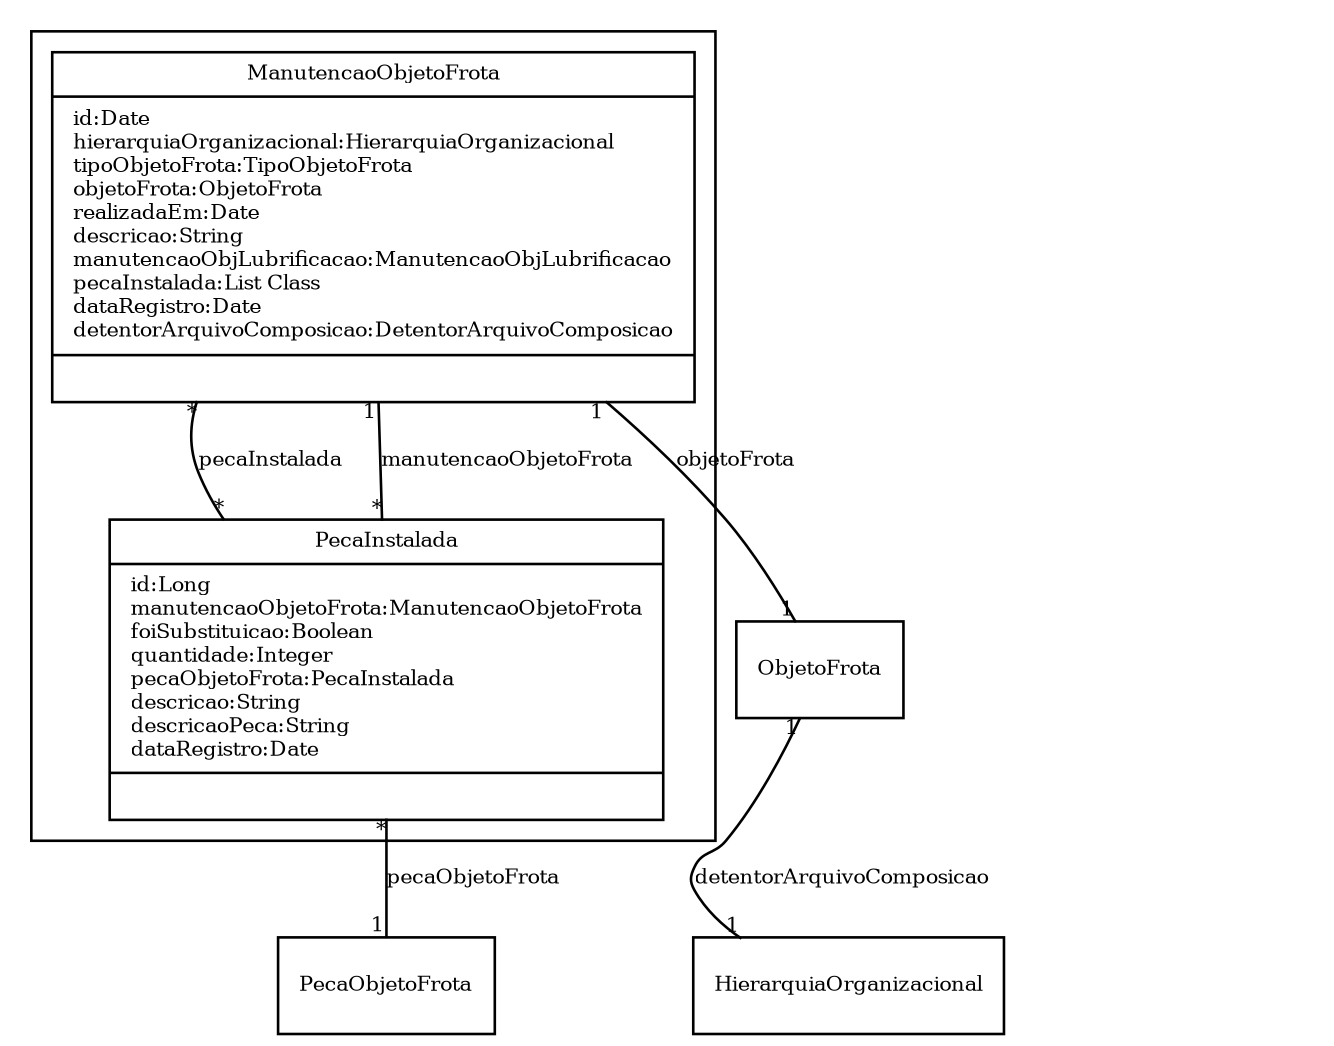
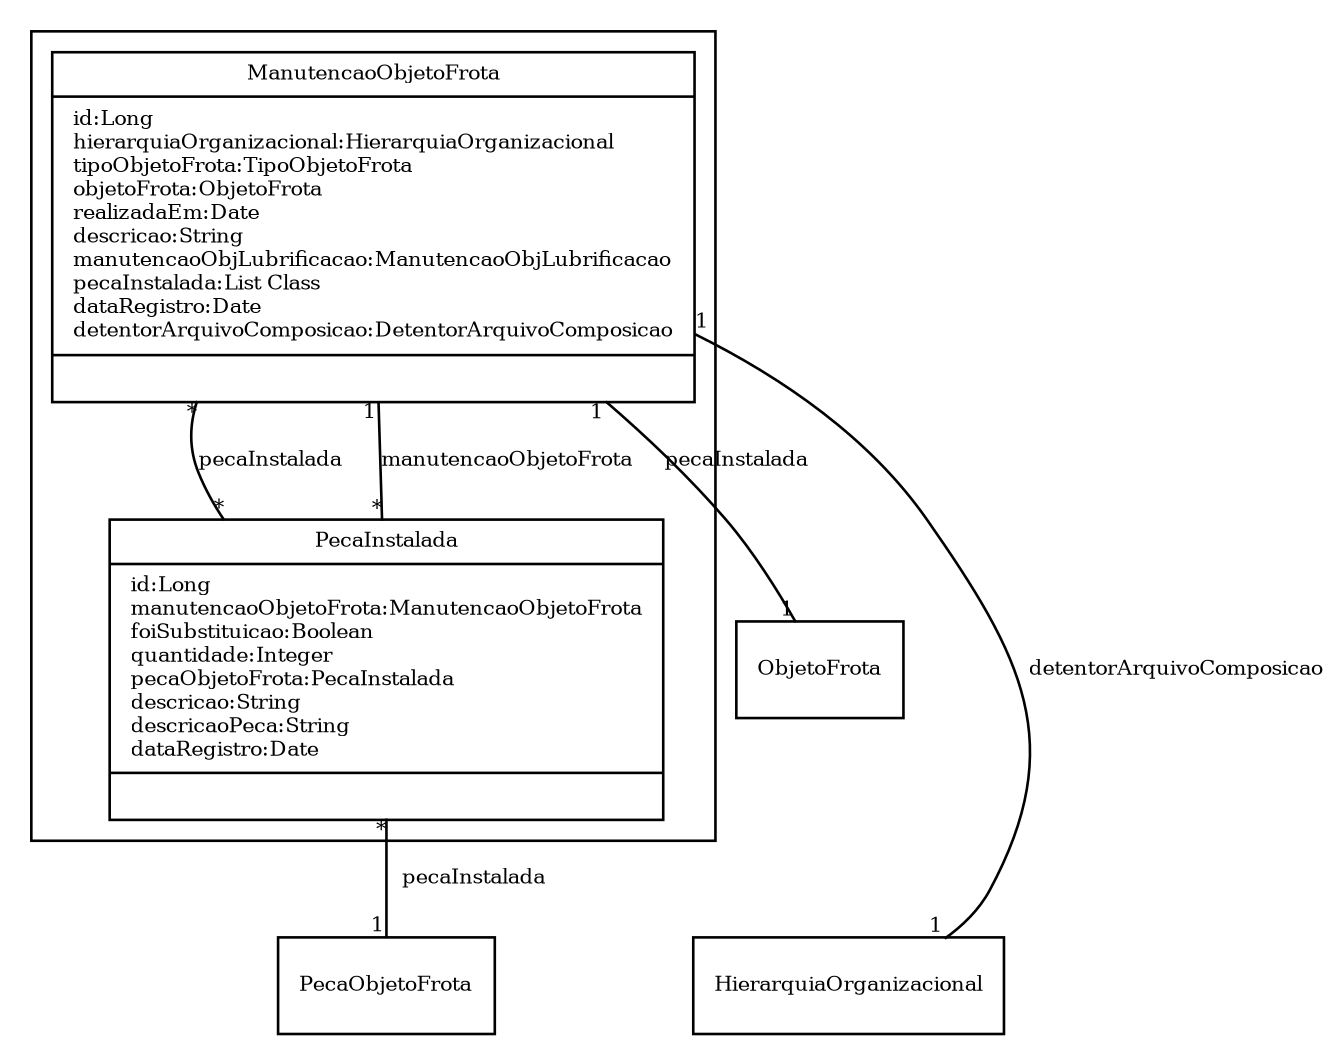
(112, 119) -> (114, 119)
(736, 461) -> (736, 461)
(733, 831) -> (974, 591)
(474, 879) -> (474, 879)
